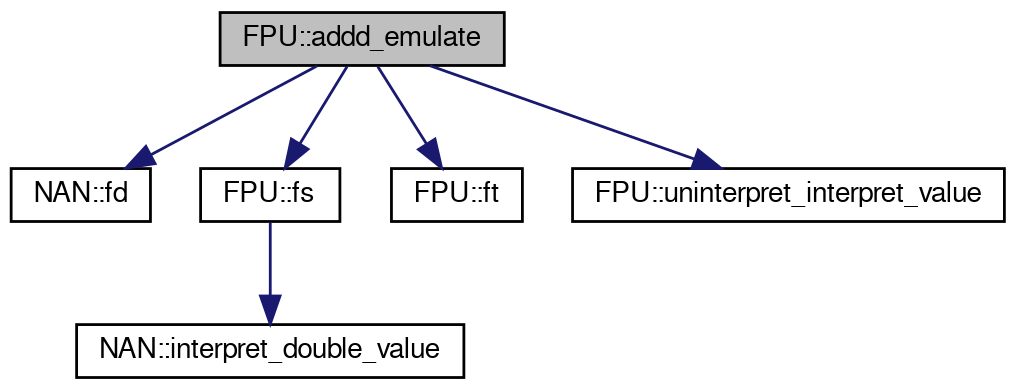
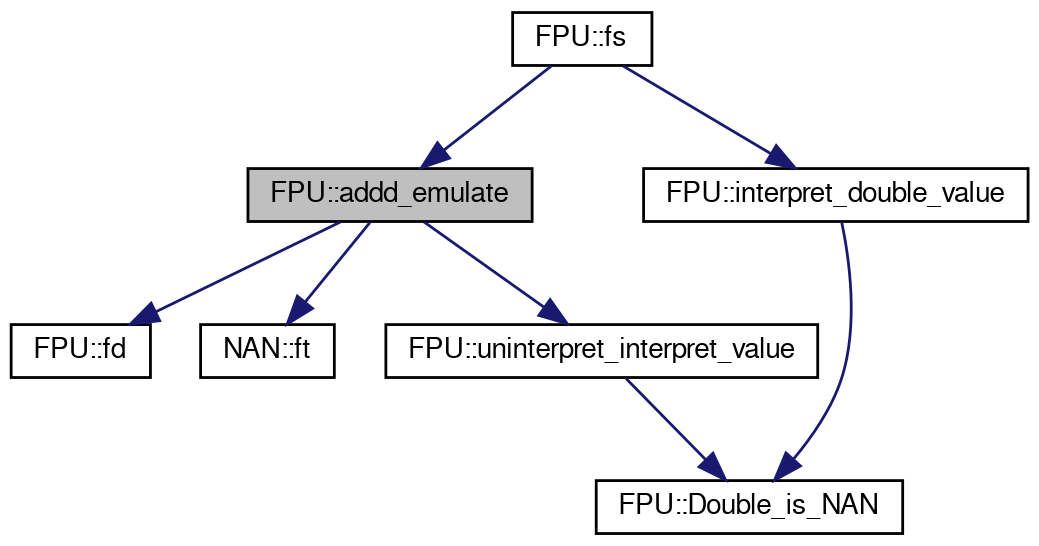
(324, 105) -> (498, 108)
(81, 195) -> (81, 351)
(457, 195) -> (267, 351)
(270, 351) -> (836, 195)
none -> (749, 507)
